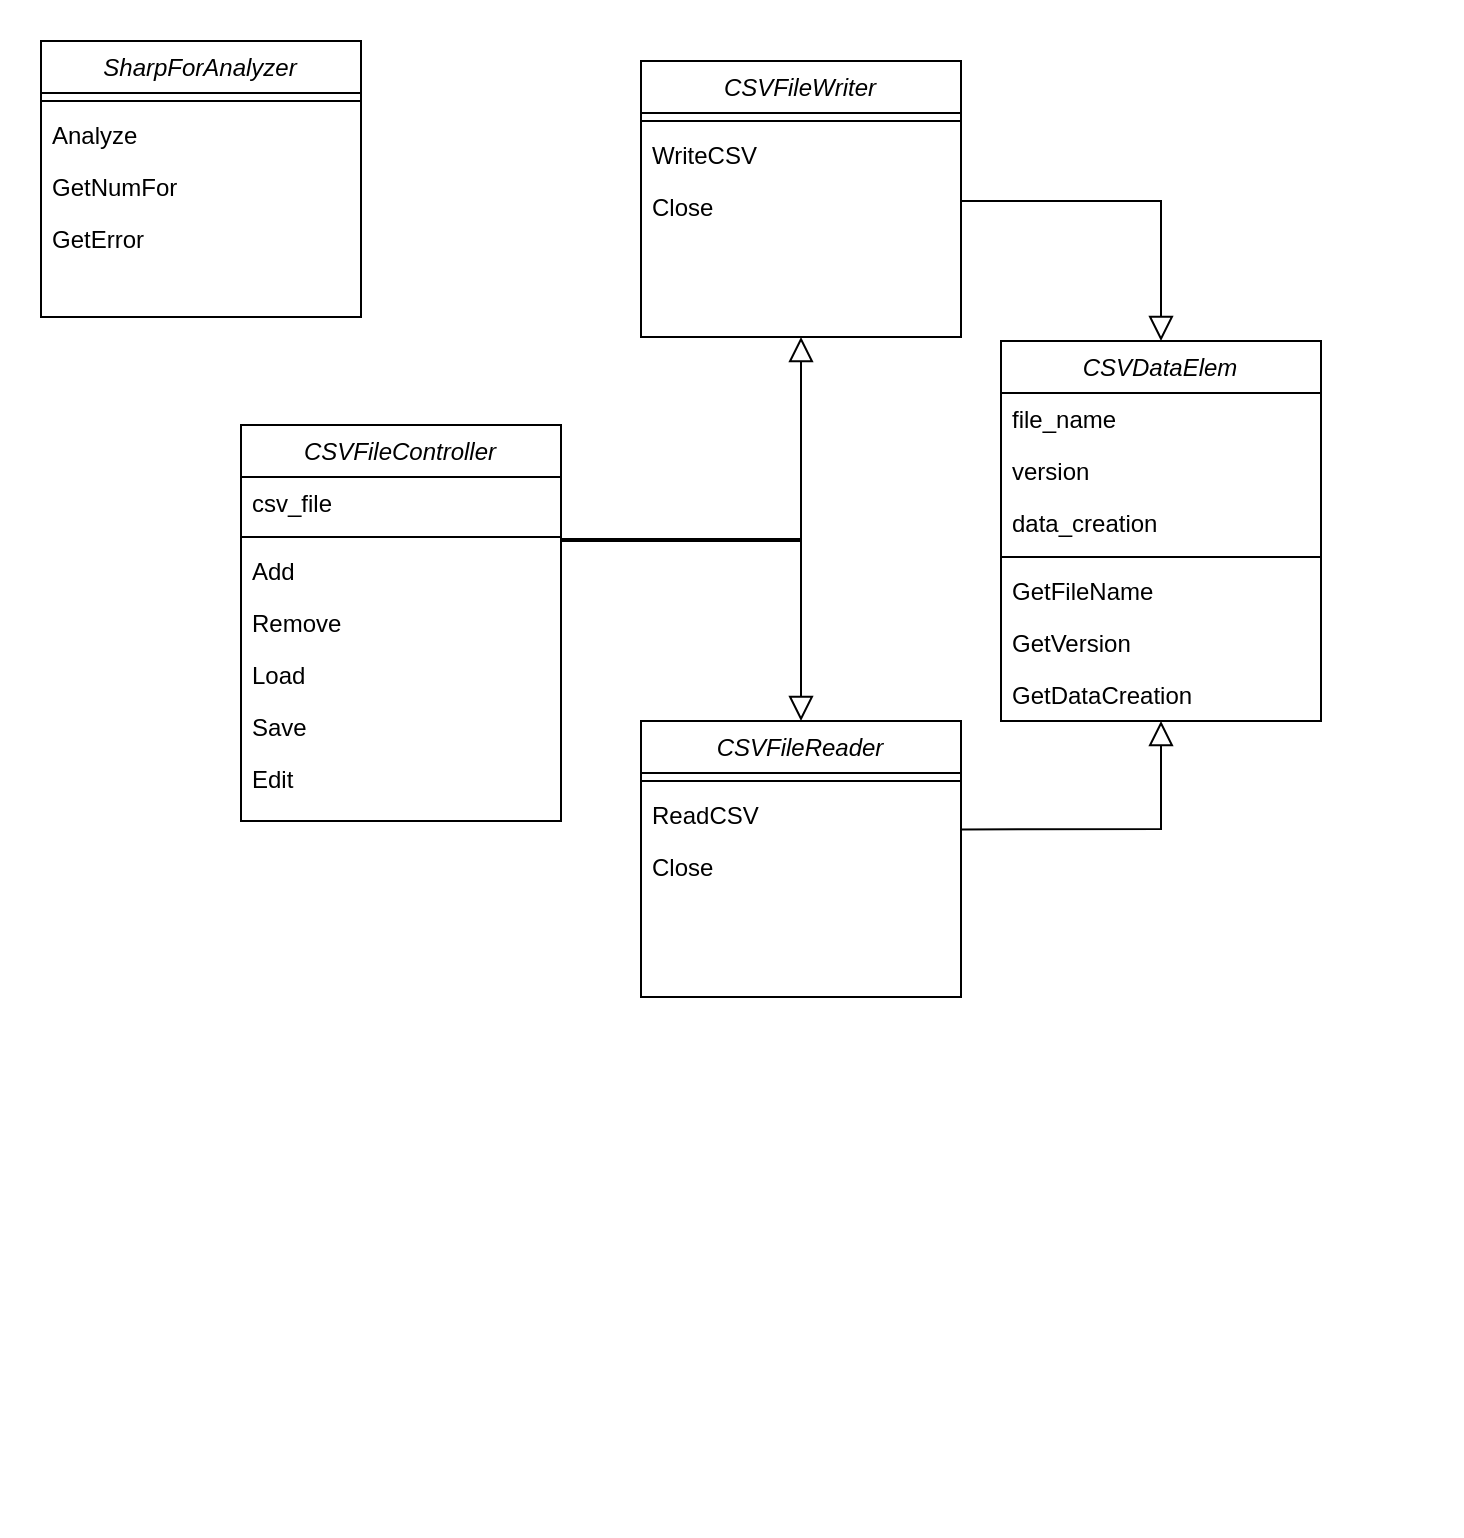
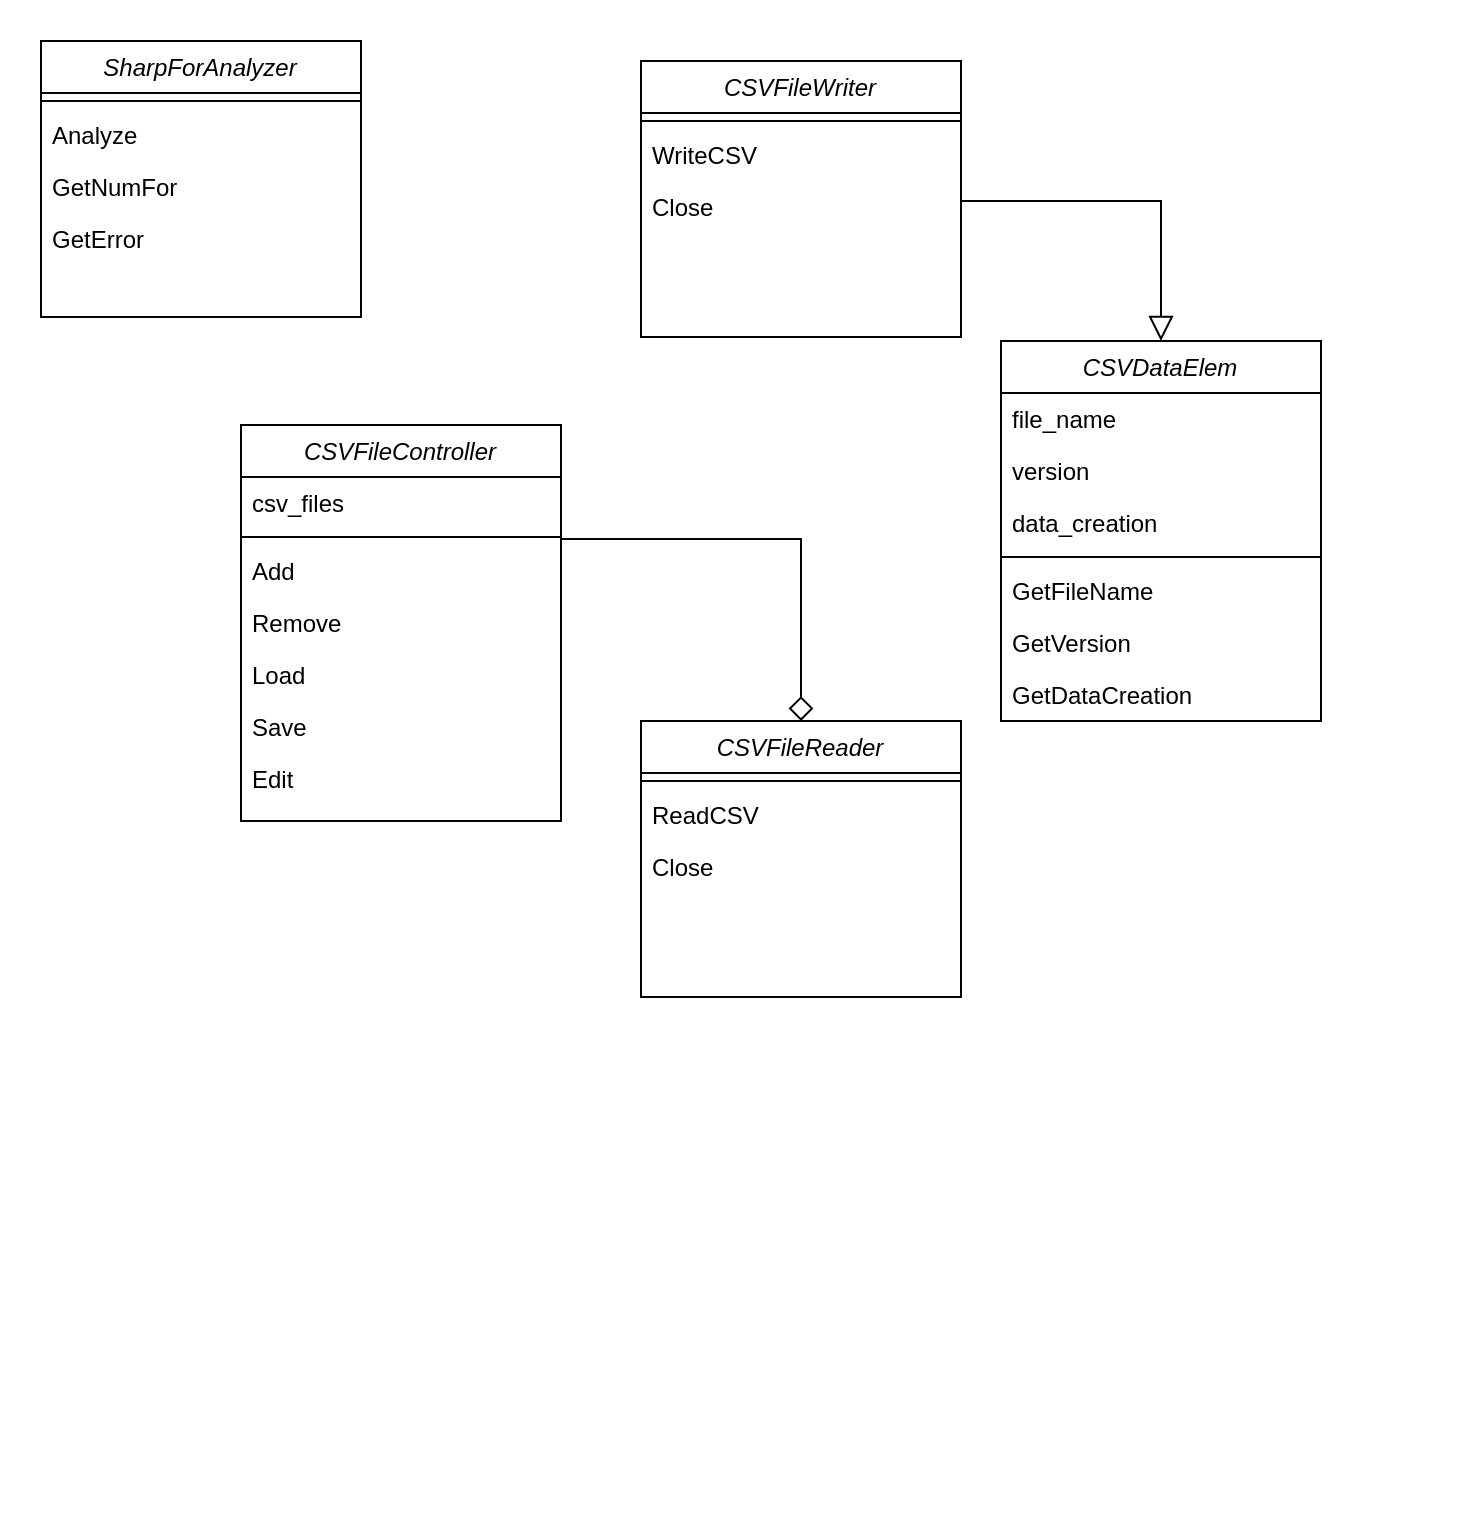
(801, 449) -> none
(300, 504) -> (306, 504)
(801, 695) -> (801, 696)
(1104, 829) -> none
